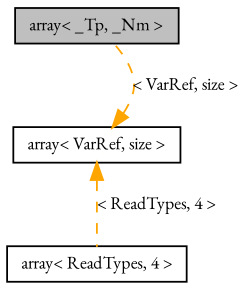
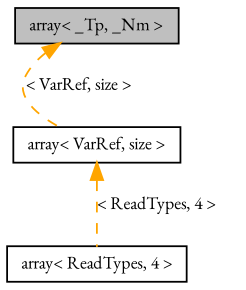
(133, 76) -> (25, 95)
